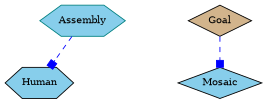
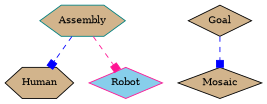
(83, 21) -> (83, 21)
(39, 83) -> (39, 83)
none -> (126, 83)
(220, 83) -> (220, 83)
